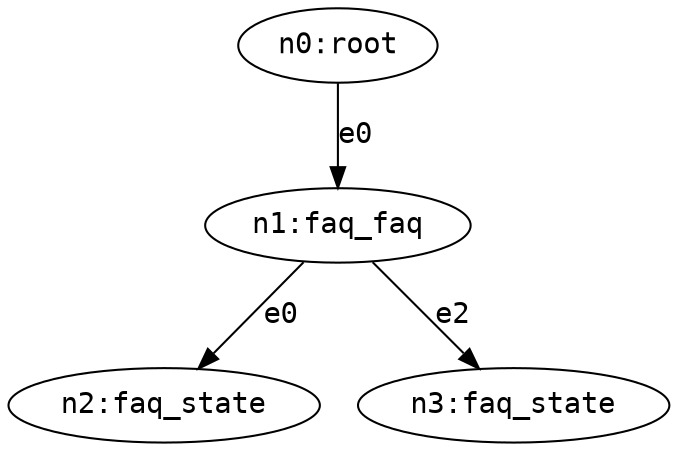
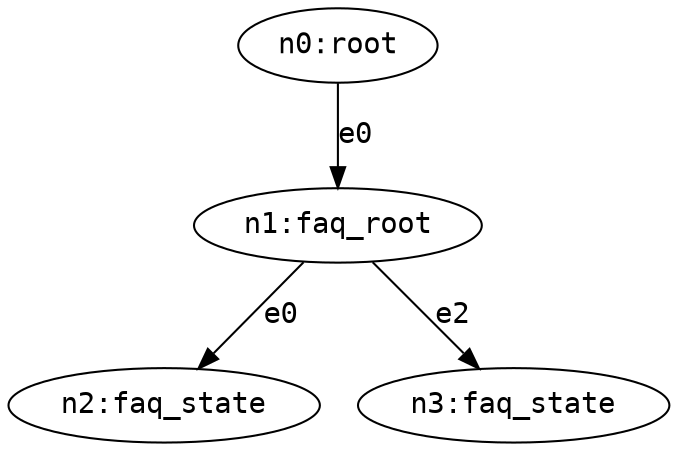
(338, 225) -> (338, 225)
